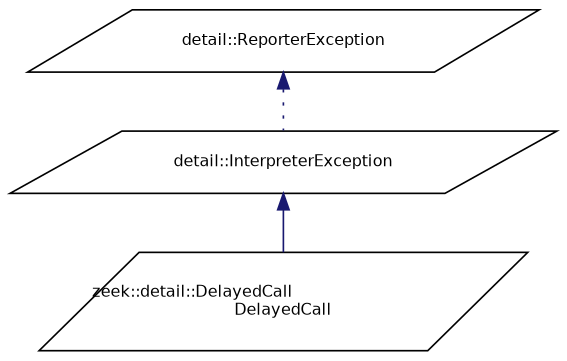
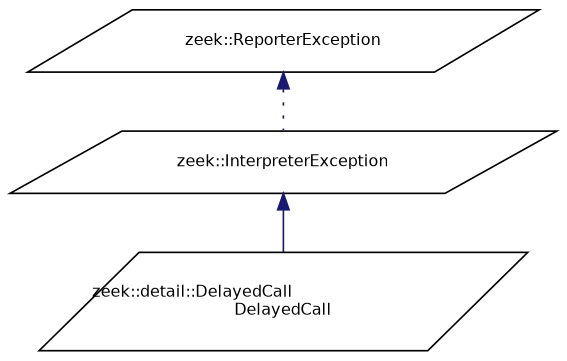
(283, 41) -> (283, 41)
(283, 162) -> (283, 162)
